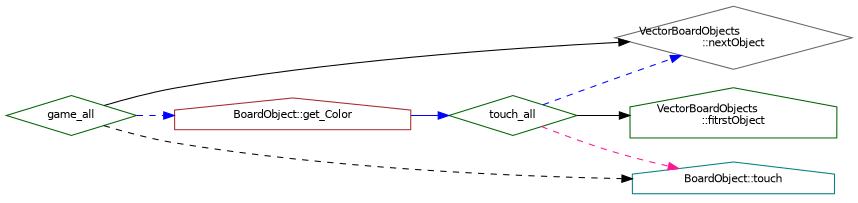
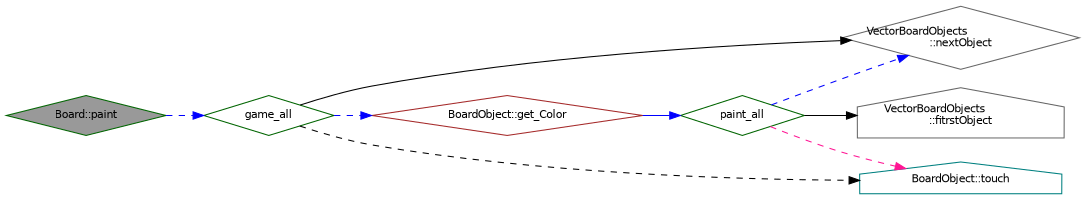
none -> (86, 116)
(293, 116) -> (507, 116)
(513, 116) -> (742, 116)
(733, 116) -> (961, 116)
